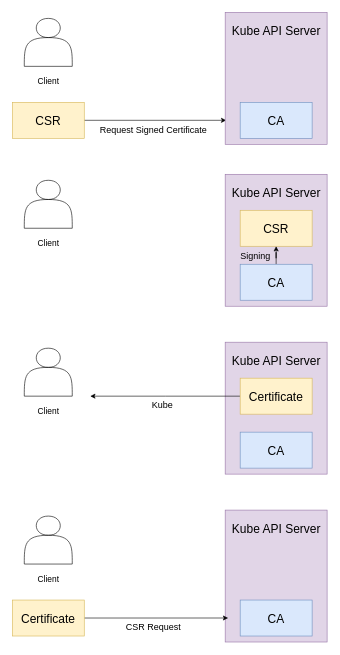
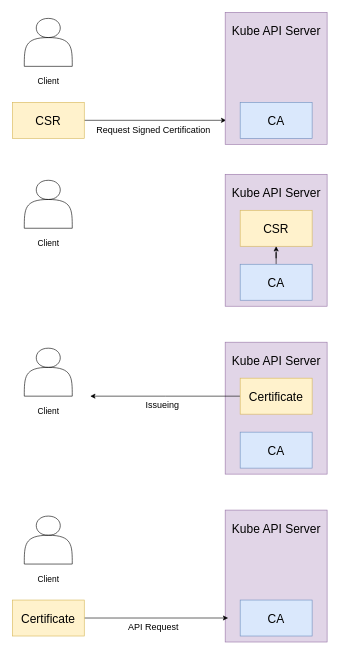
(154, 129) -> (154, 129)
(255, 255) -> none
(163, 405) -> (163, 405)
(154, 627) -> (154, 627)
